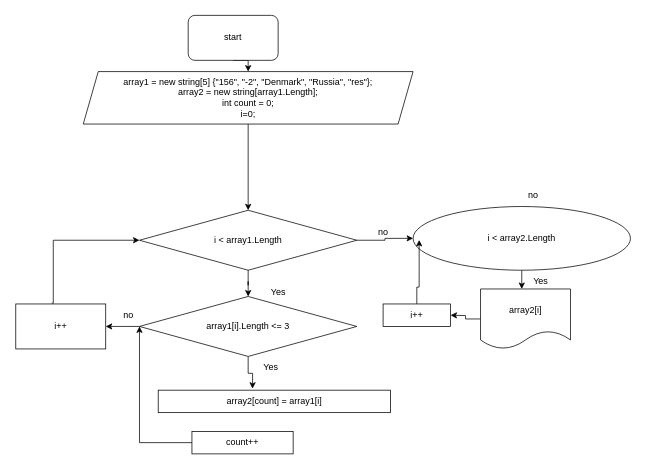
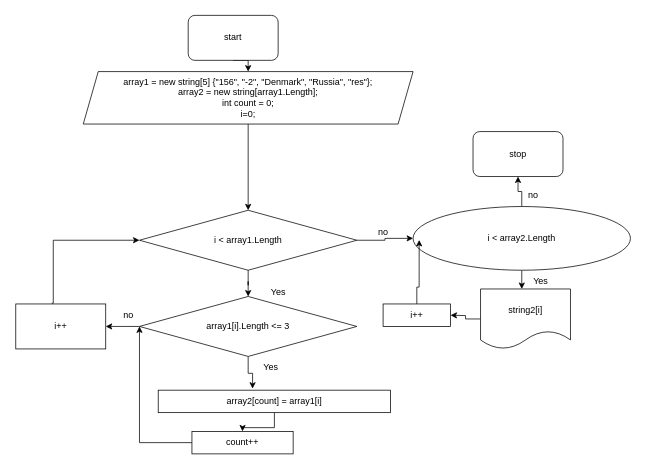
none -> (518, 154)
none -> (522, 193)
(525, 310) -> (525, 310)
none -> (266, 428)
